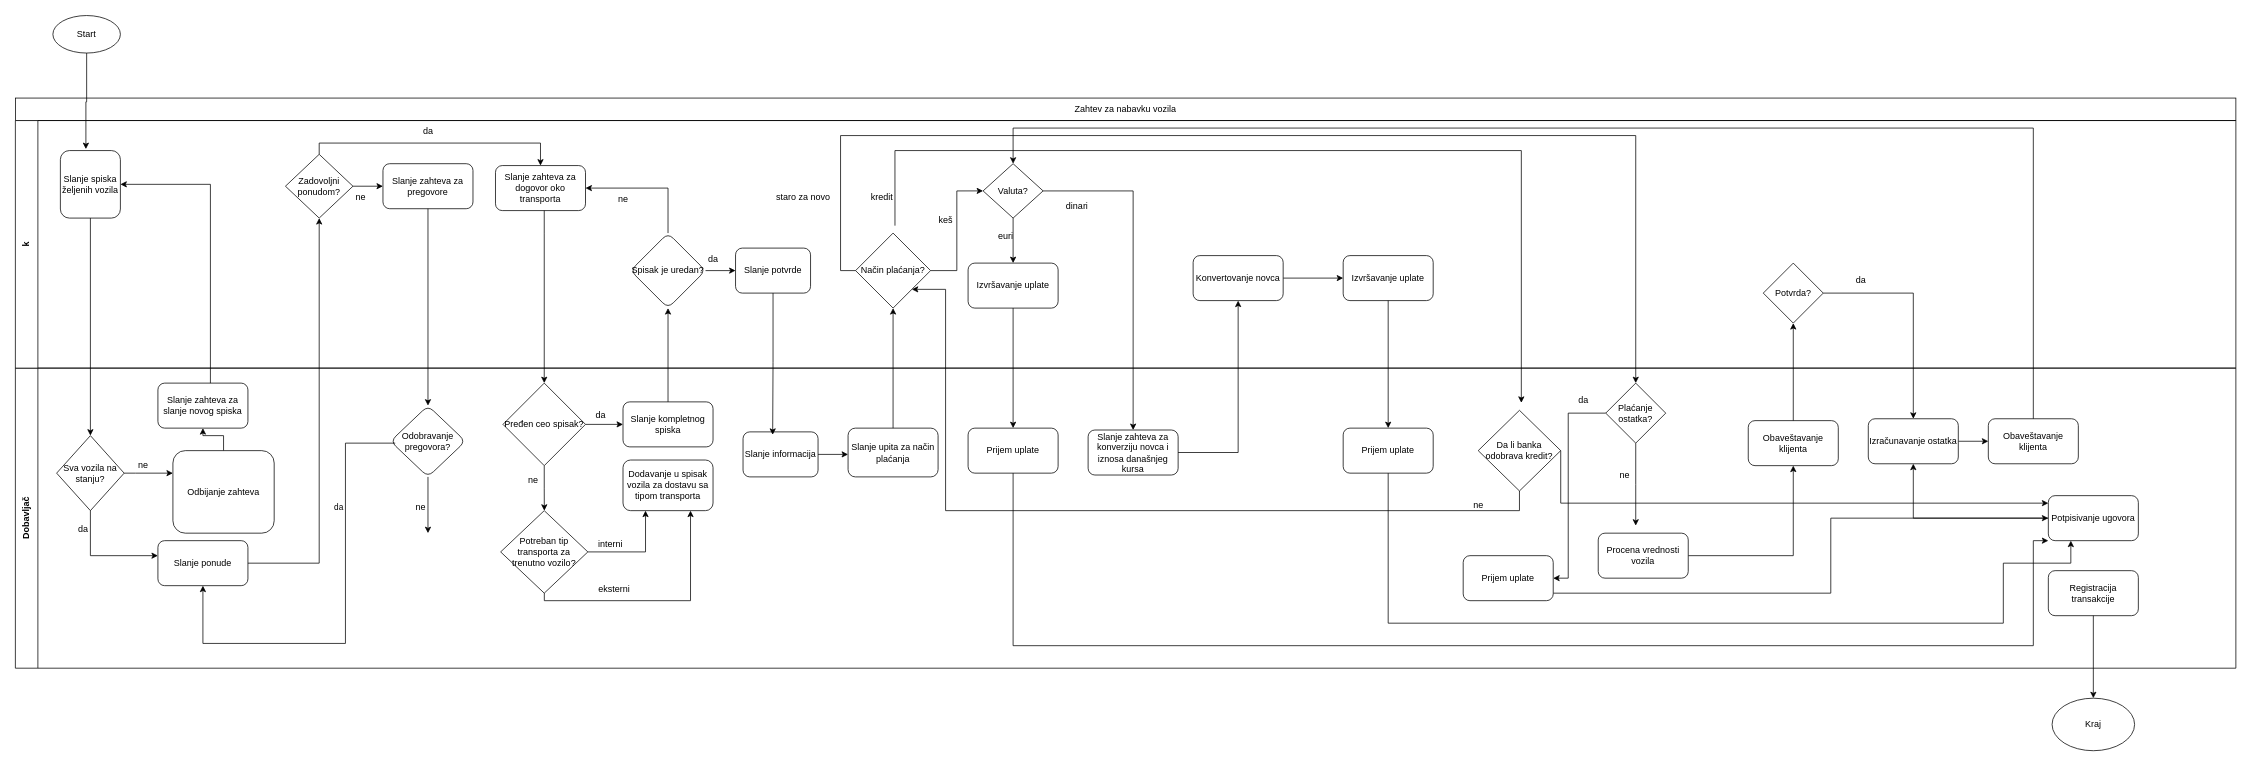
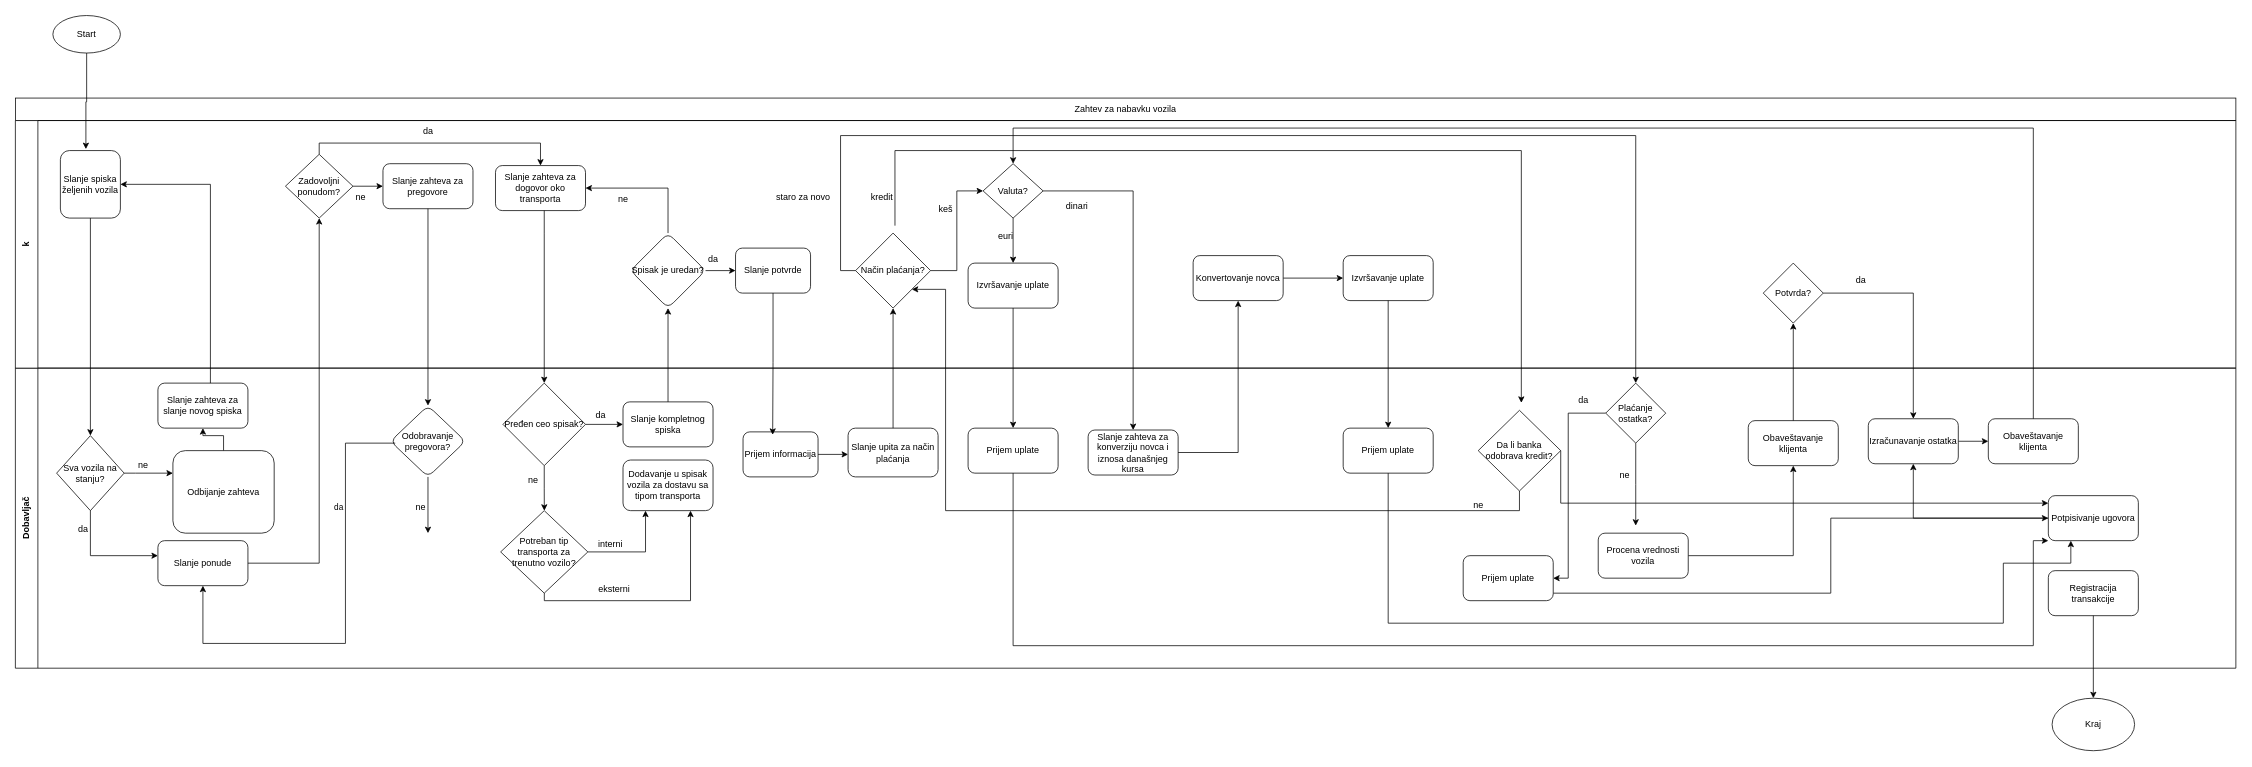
(945, 220) -> (945, 209)
(780, 454) -> (780, 454)
